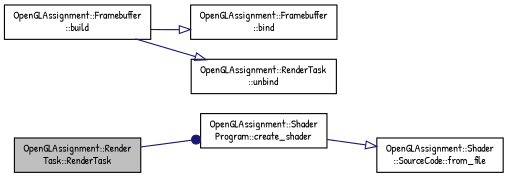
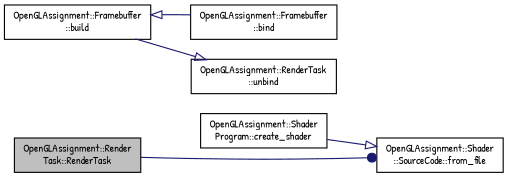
(165, 30) -> (176, 15)
(166, 144) -> (254, 159)
